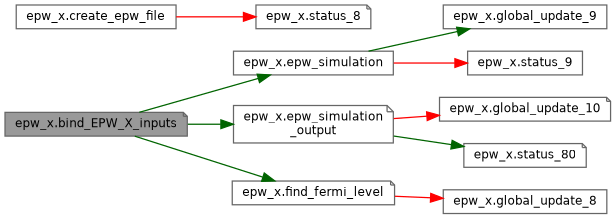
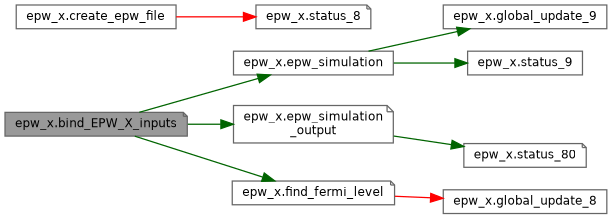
(424, 63) -> (424, 63)
(525, 109) -> none
